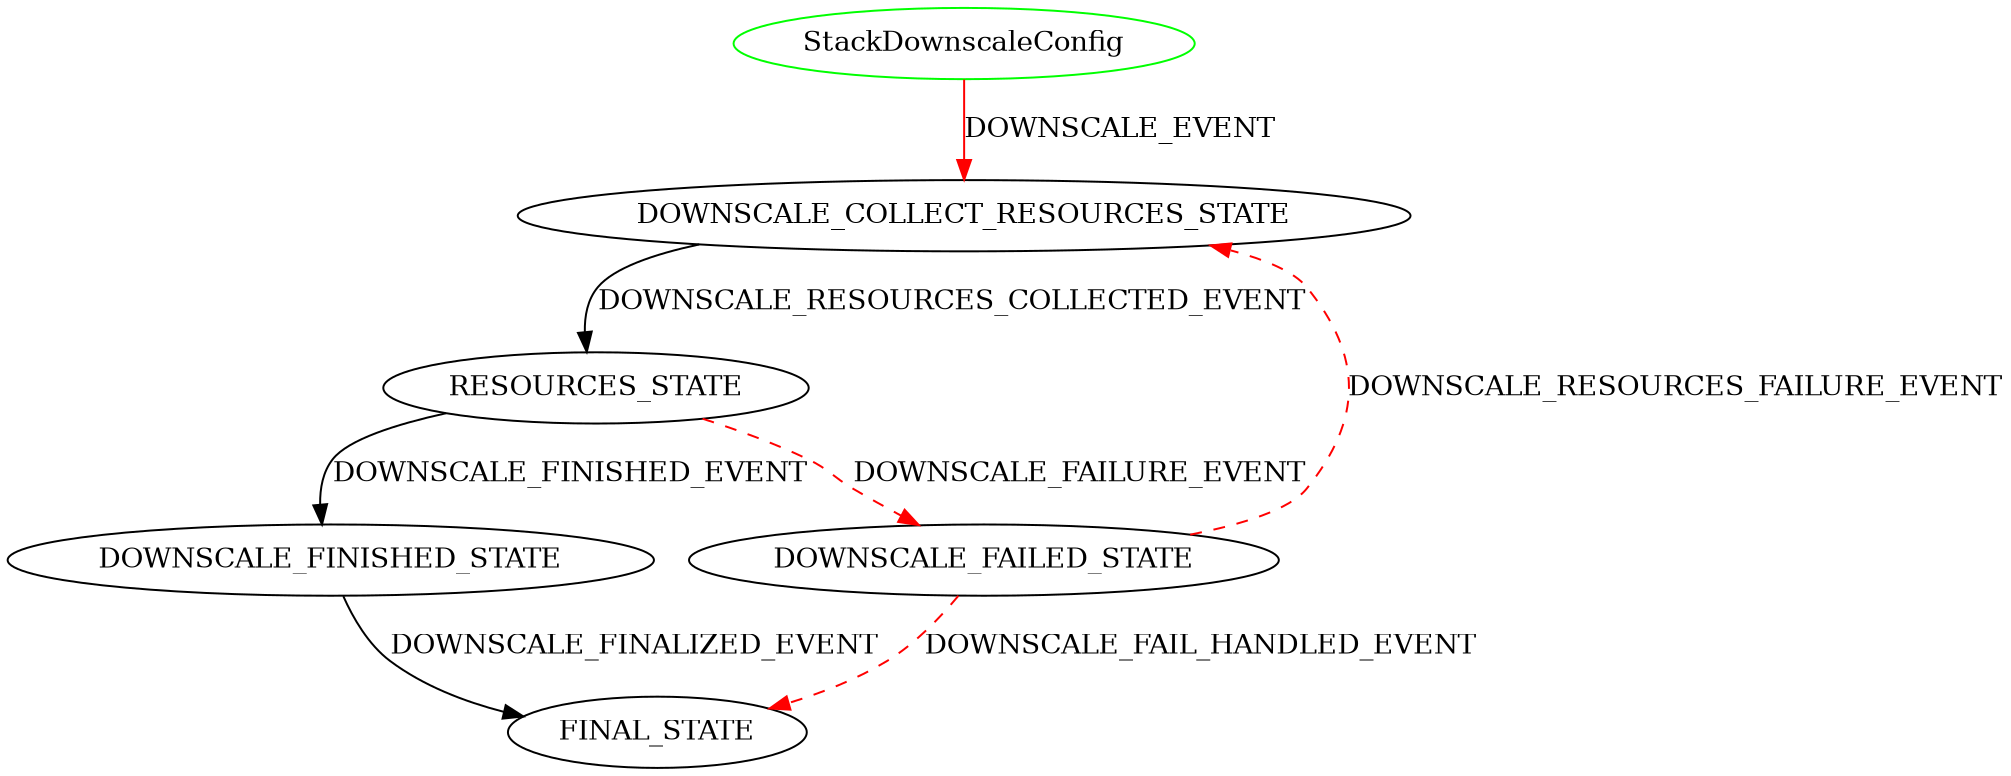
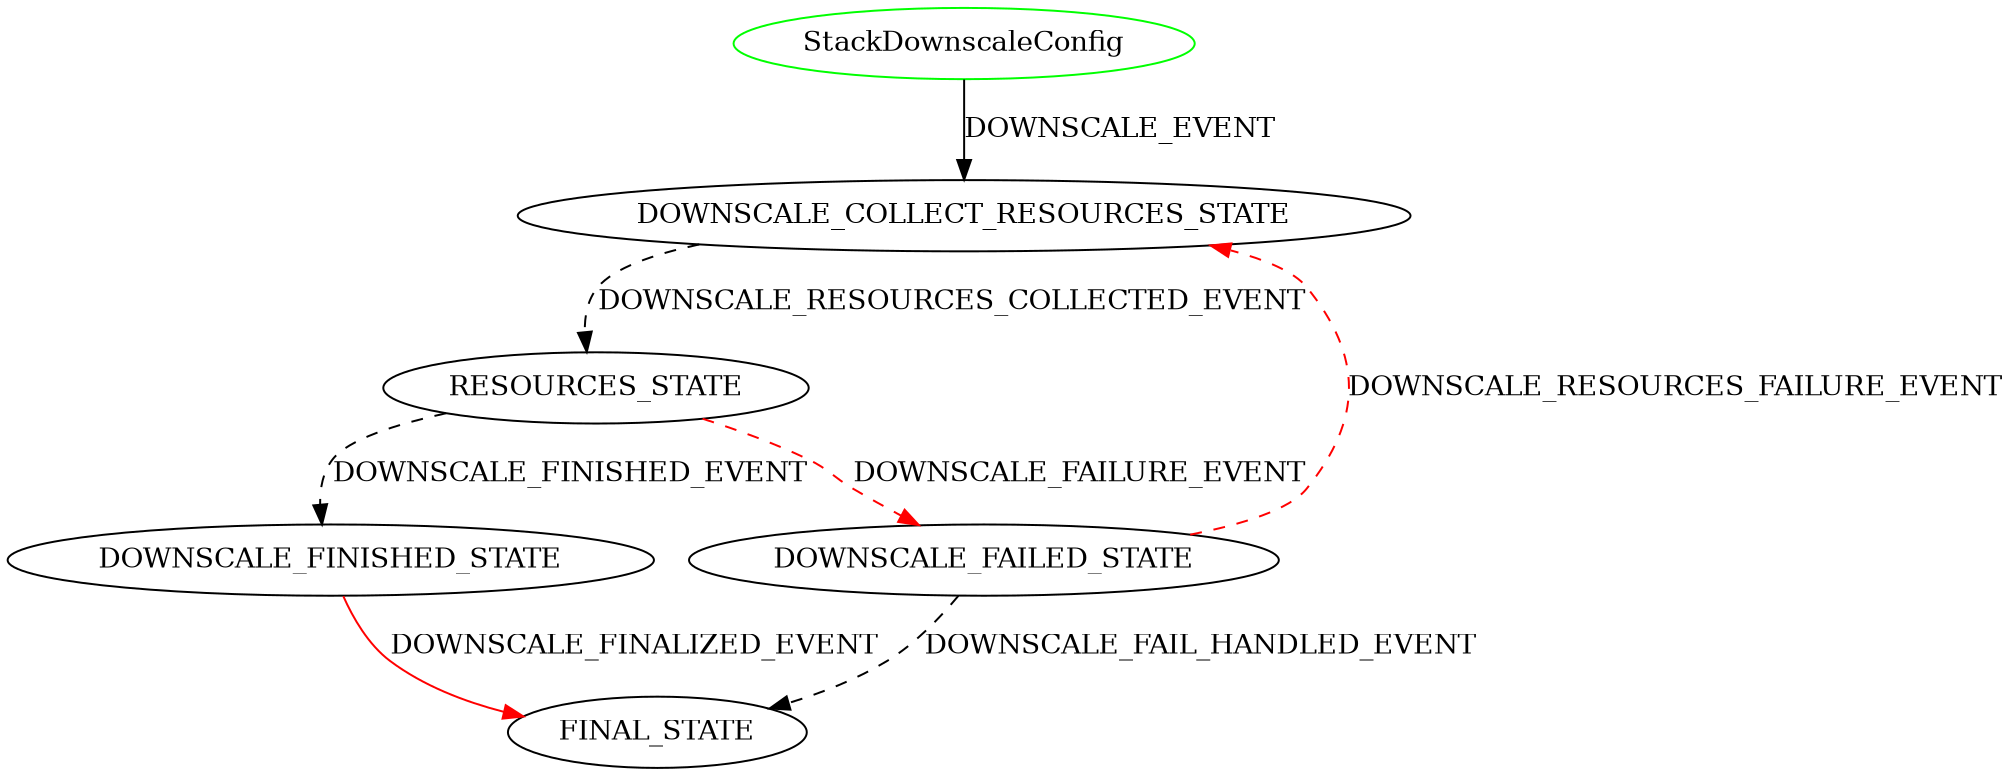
(964, 120) -> (964, 120)
(623, 269) -> (623, 269)
(364, 438) -> (364, 438)
(883, 663) -> (883, 663)
(409, 673) -> (409, 673)
